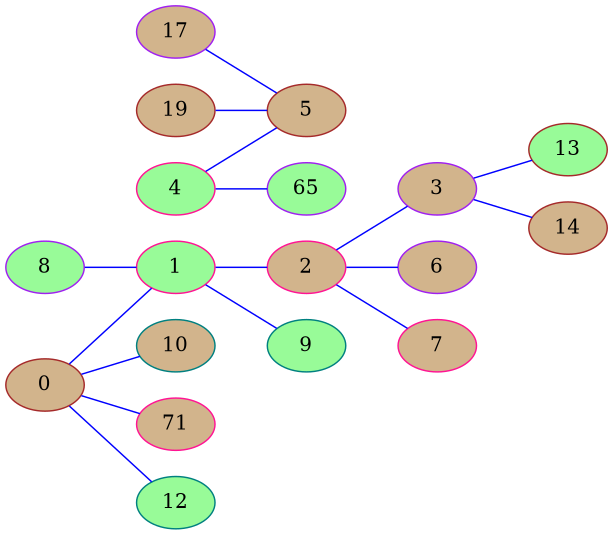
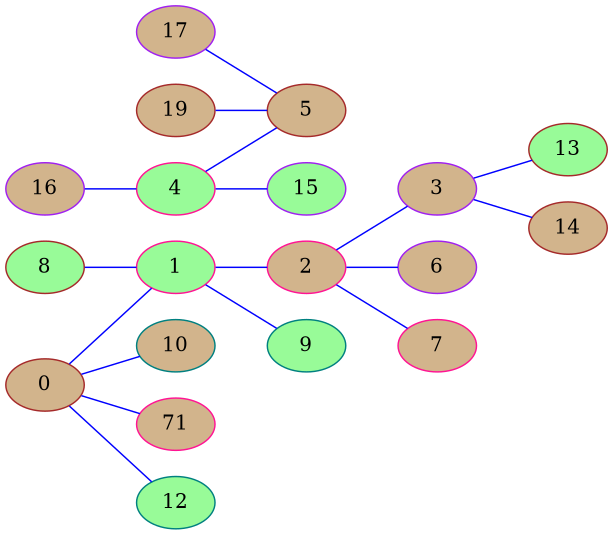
none -> (45, 189)
(307, 189) -> (307, 189)
(45, 267) -> (45, 267)
